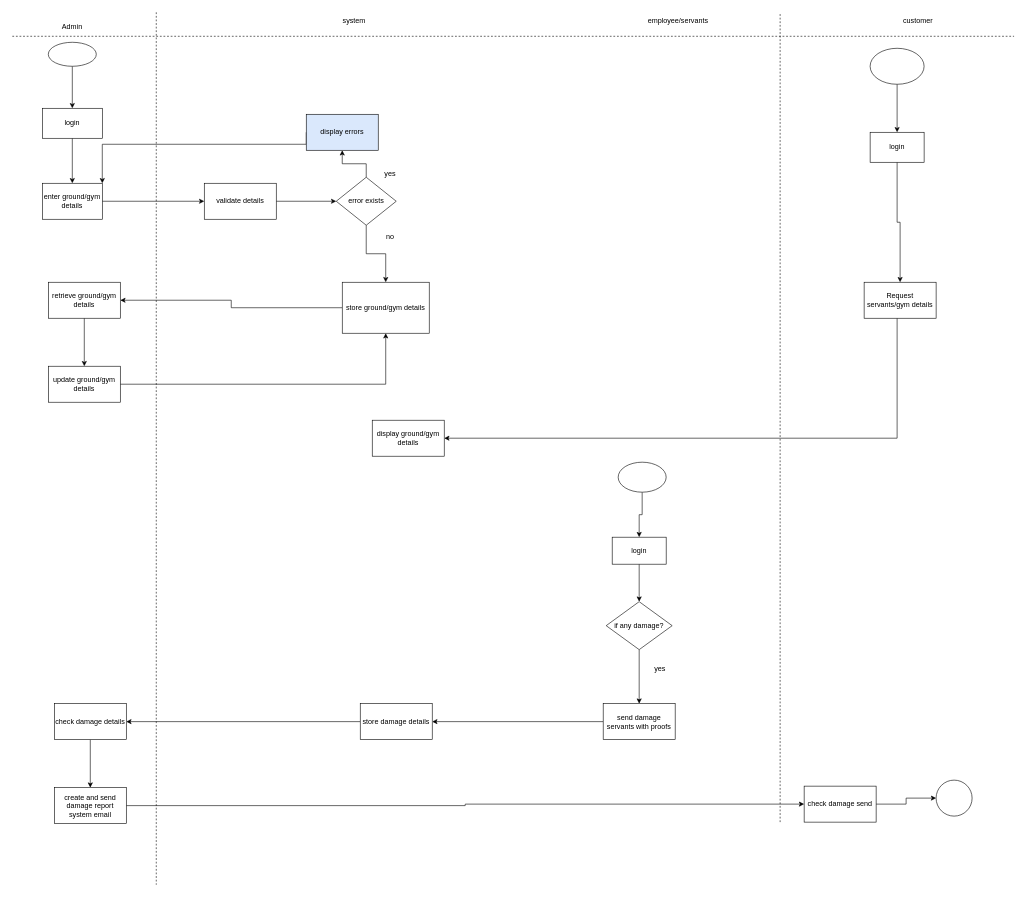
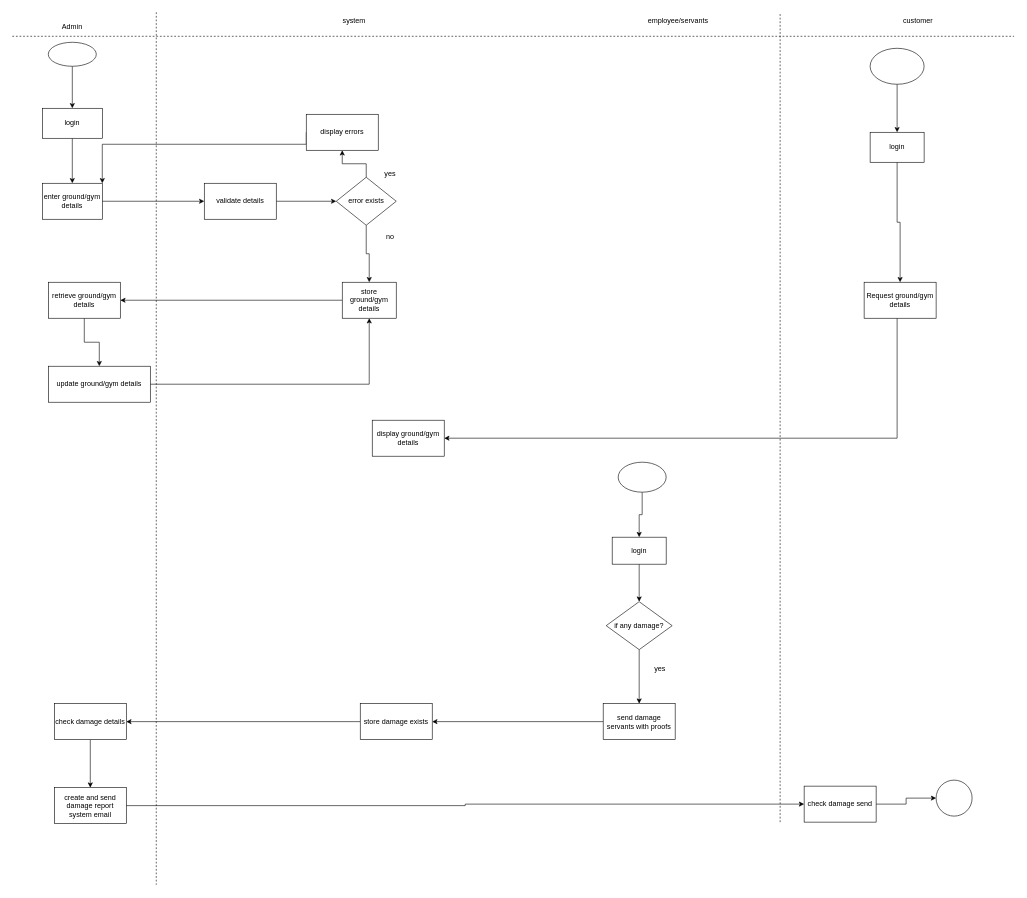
(342, 132) -> (342, 132)
(900, 300) -> (900, 300)
(386, 308) -> (369, 300)
(84, 384) -> (99, 384)
(396, 722) -> (396, 722)
